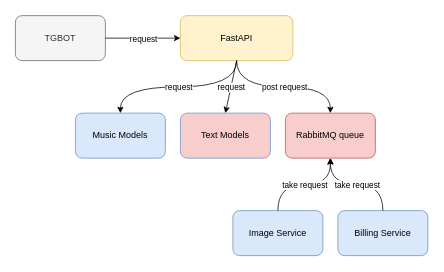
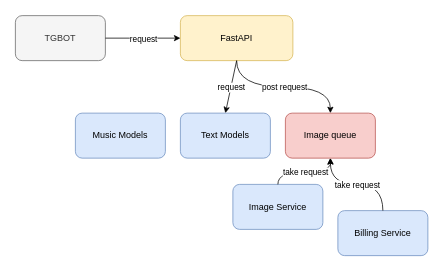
(173, 87) -> none
(225, 135) -> (225, 135)
(330, 135) -> (330, 135)
(278, 233) -> (278, 207)
